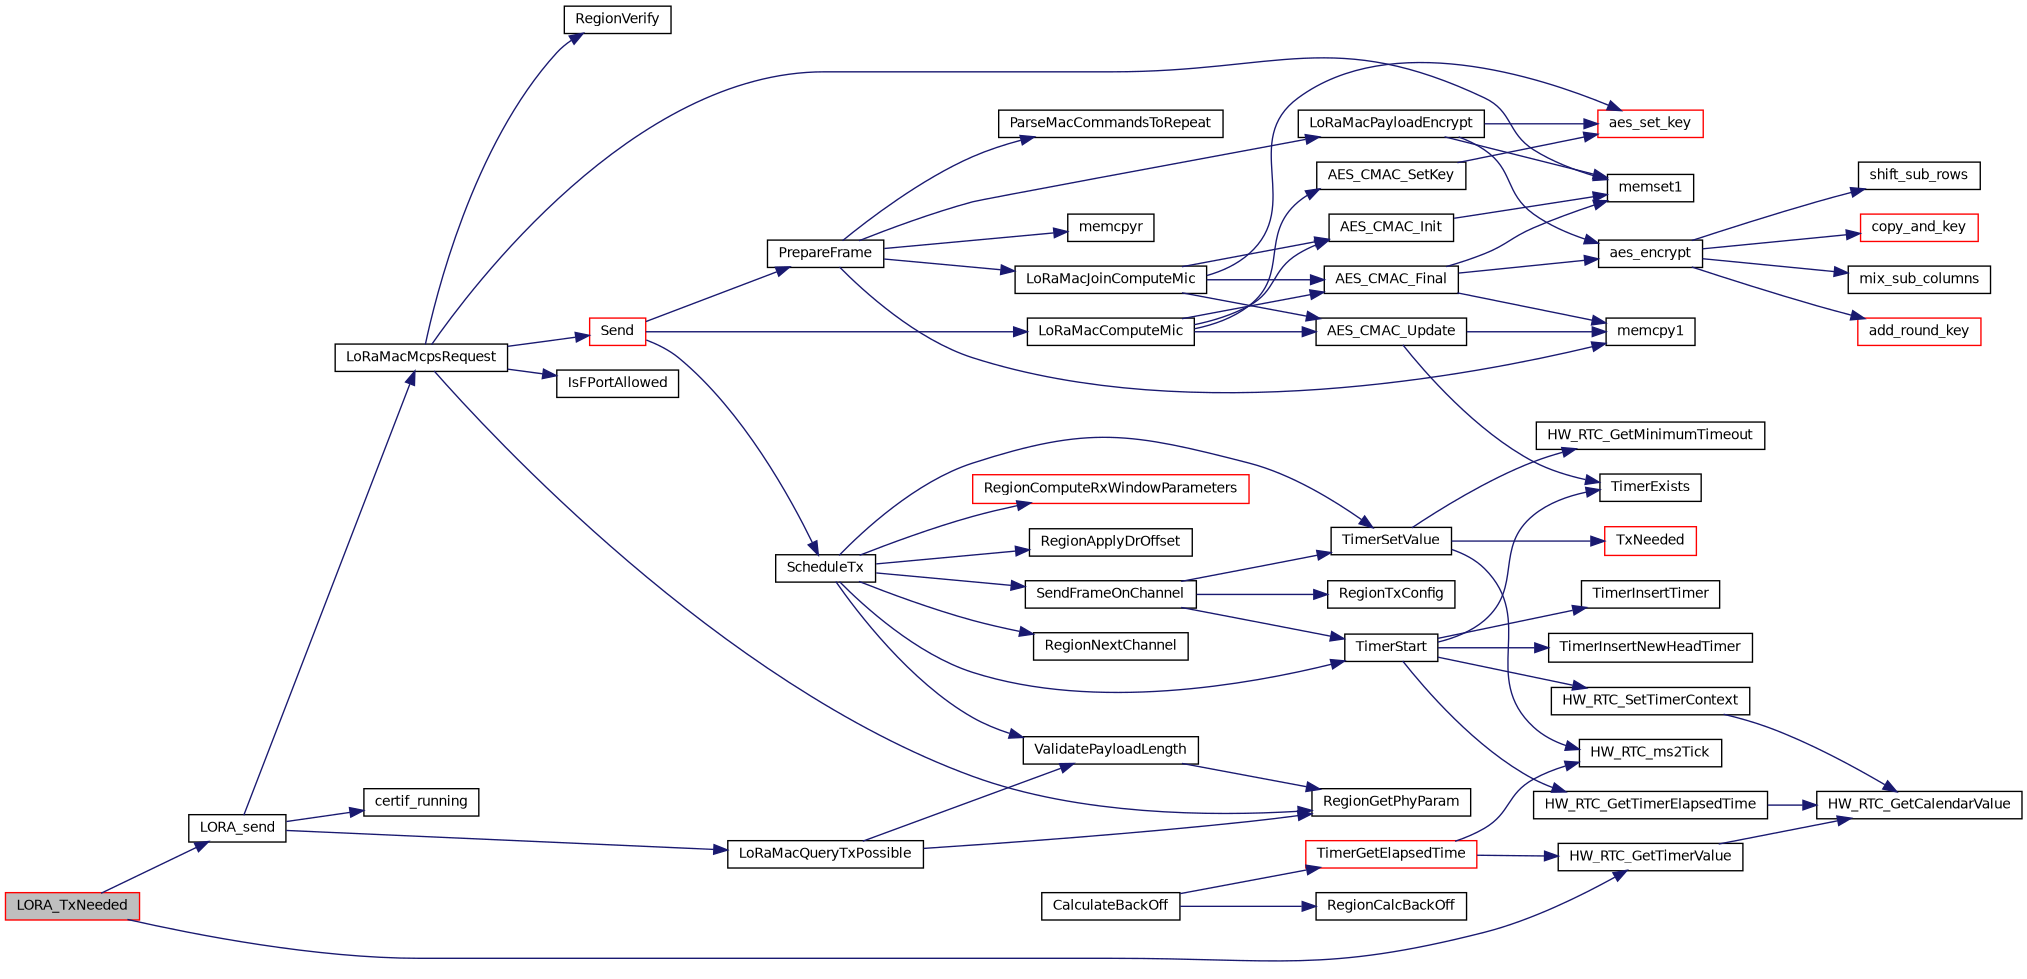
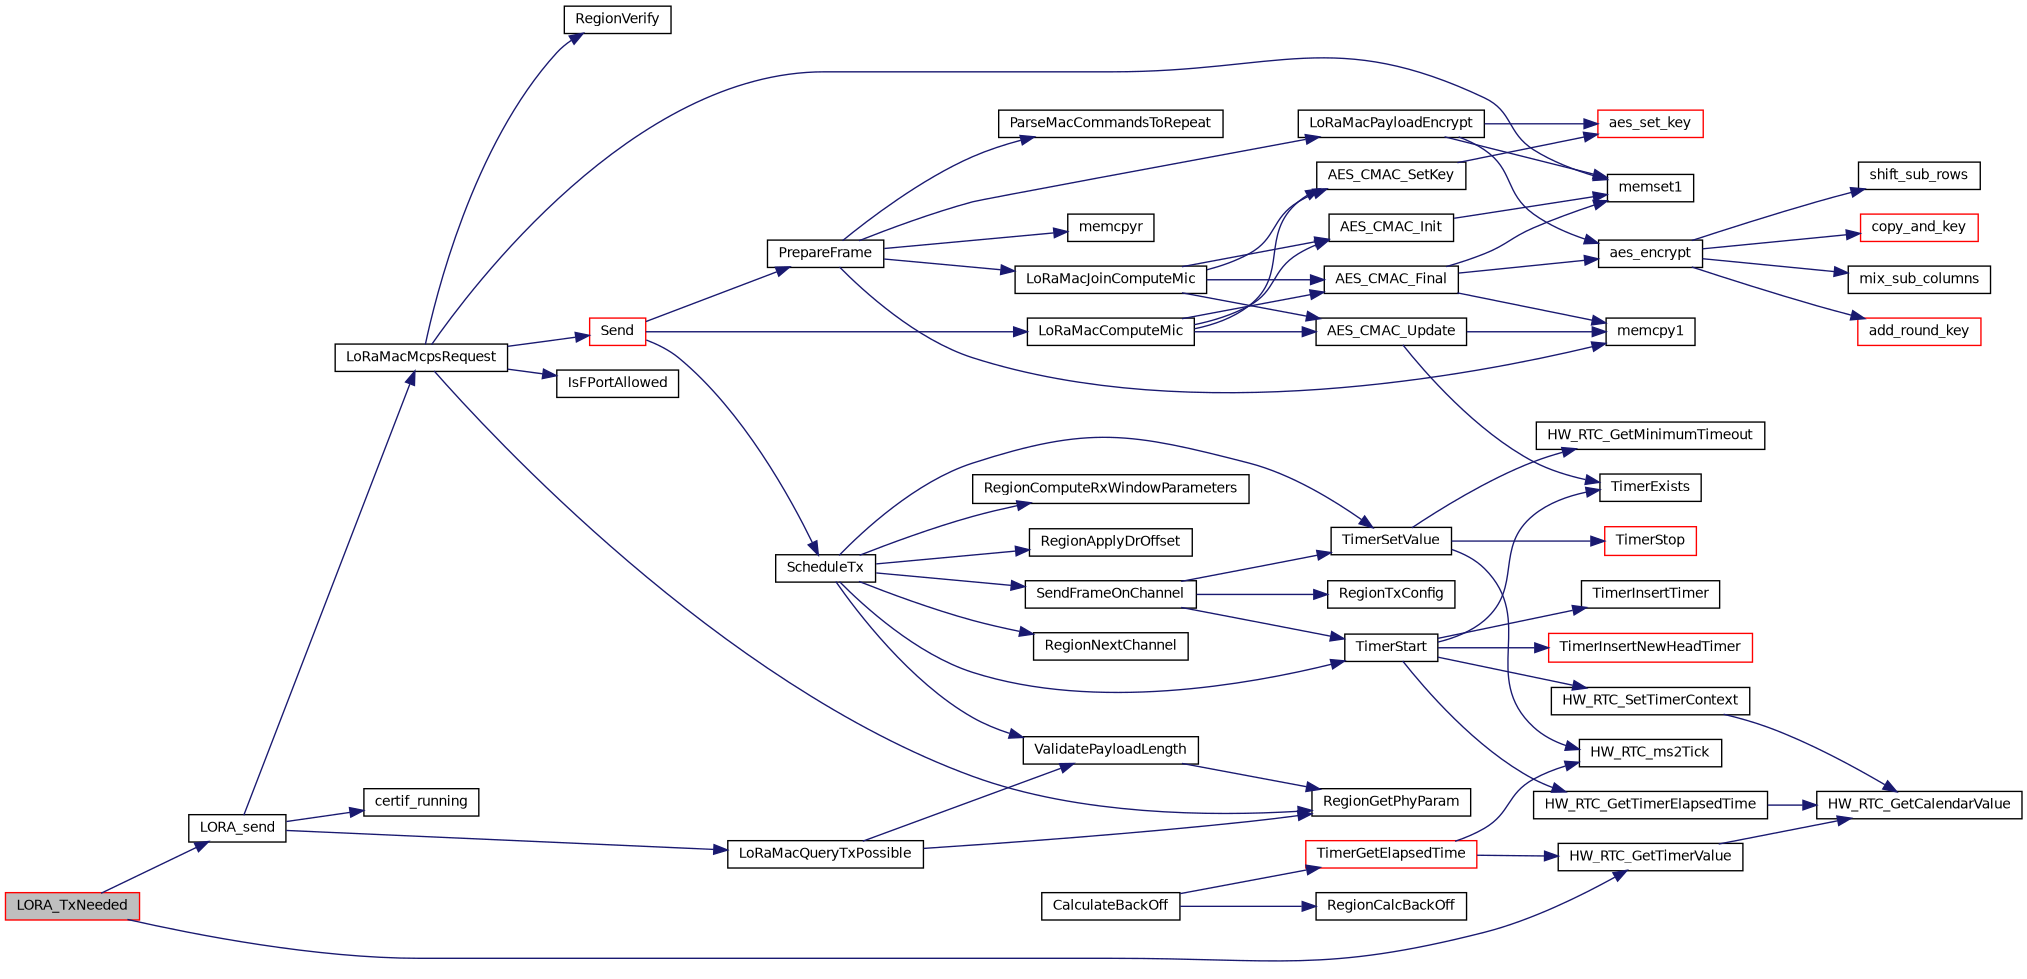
(1345, 75) -> (1266, 240)
(1111, 489) -> (1111, 489)
(1651, 541) -> (1651, 541)
(1651, 648) -> (1651, 648)
